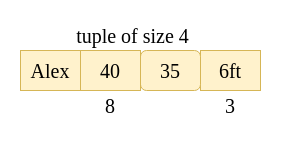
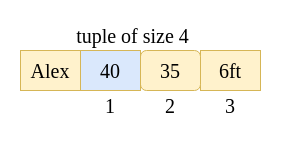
(111, 71) -> (111, 71)
(111, 106) -> (111, 106)
none -> (171, 106)
